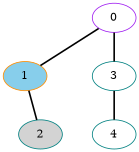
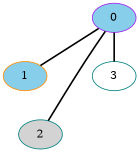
(114, 18) -> (114, 18)
(33, 105) -> (76, 76)
(114, 134) -> none
